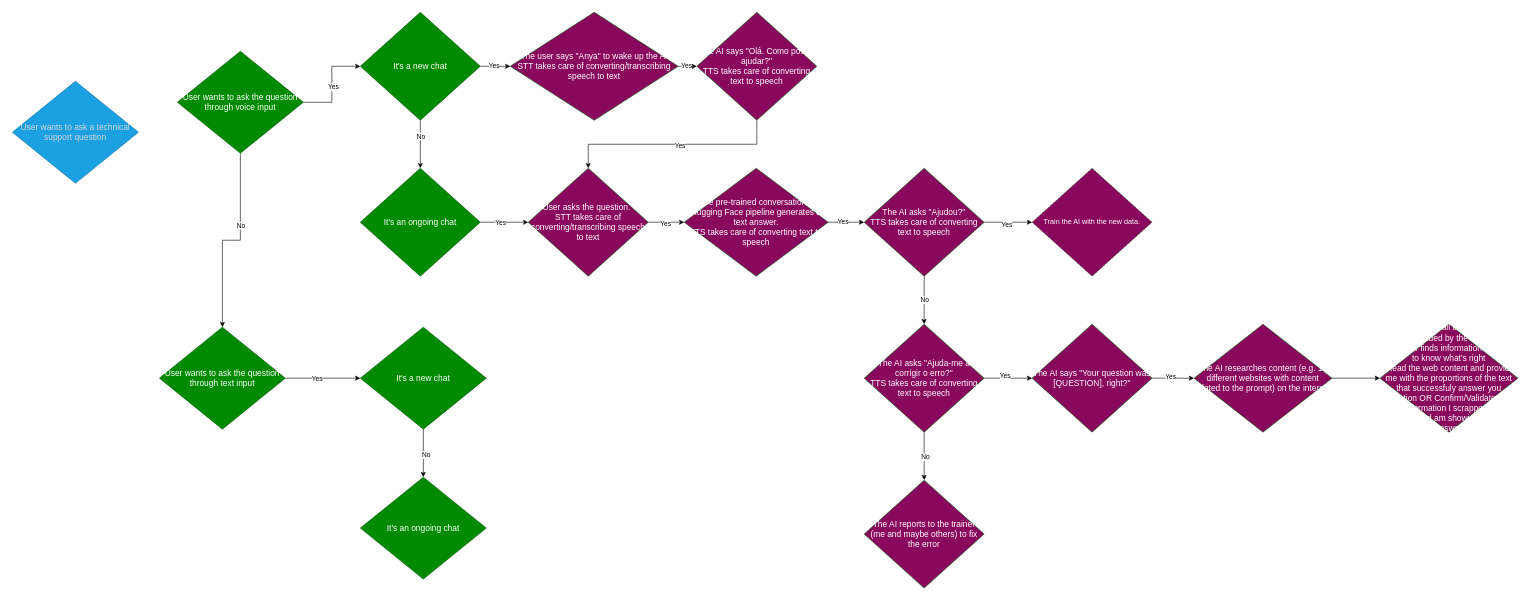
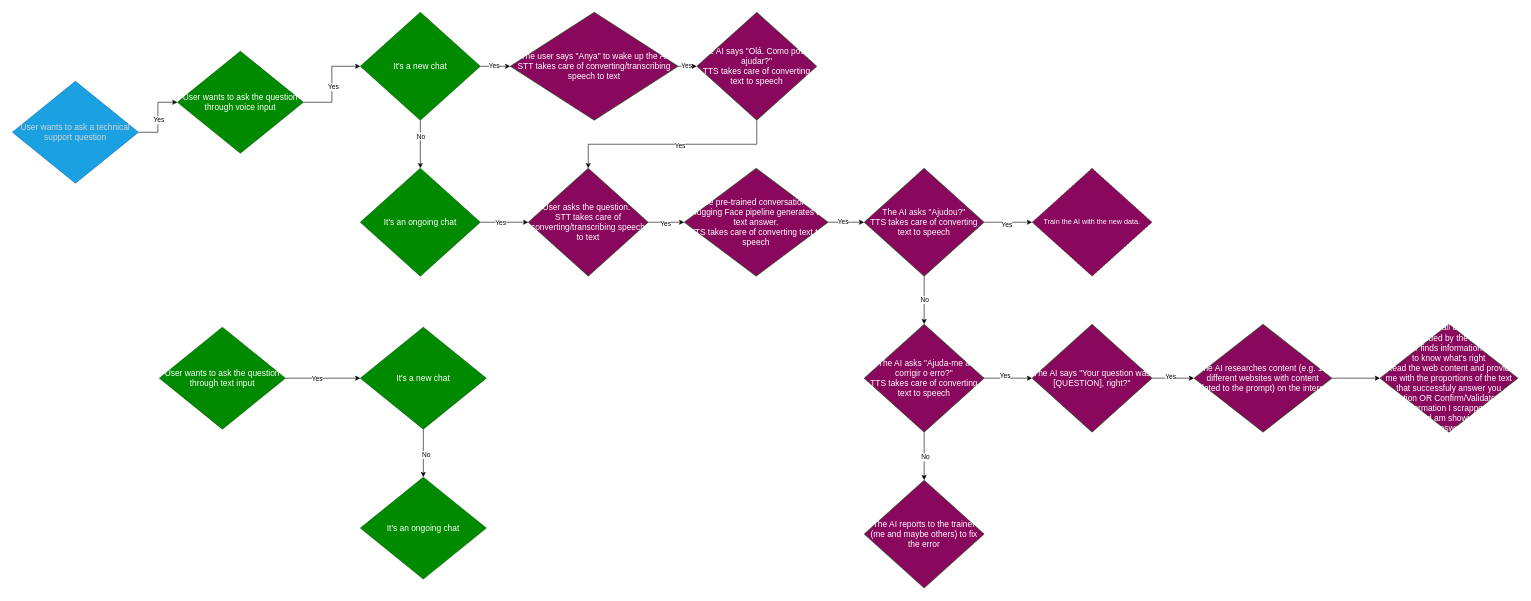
none -> (158, 120)
(240, 197) -> none
